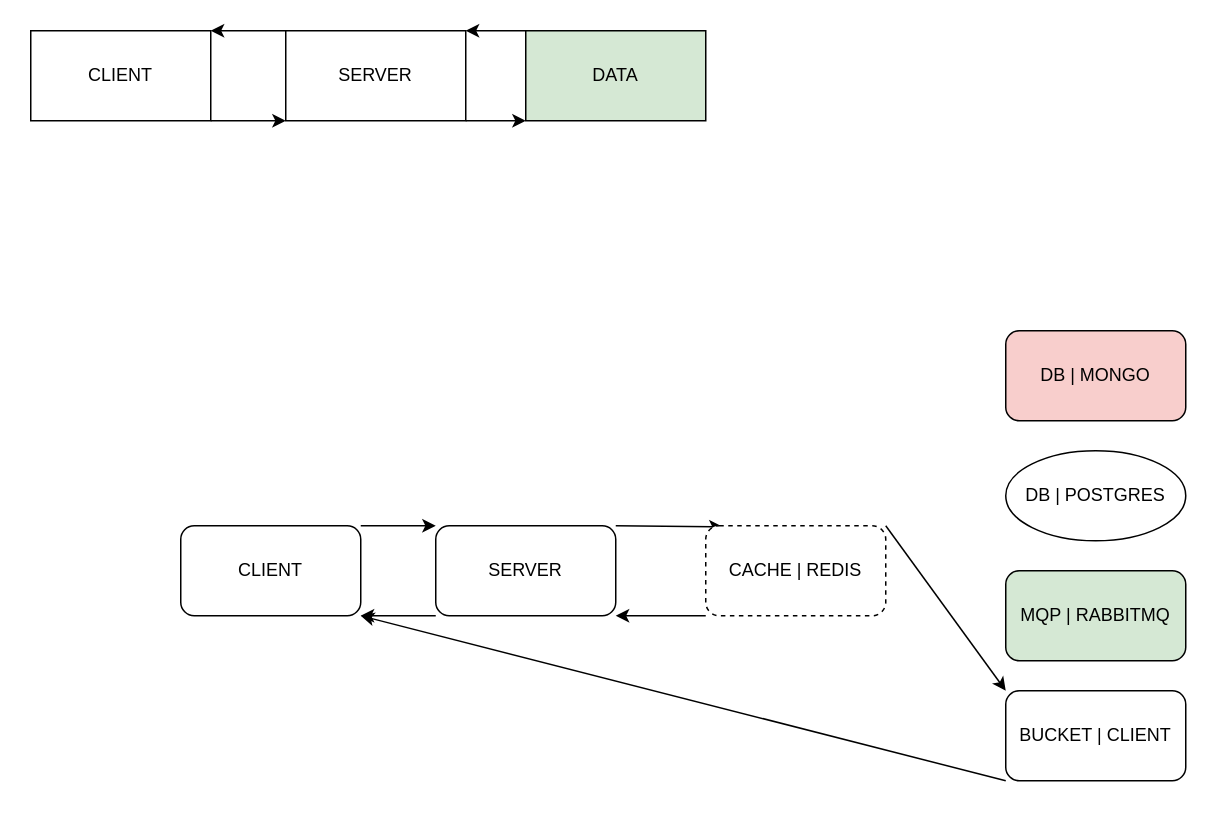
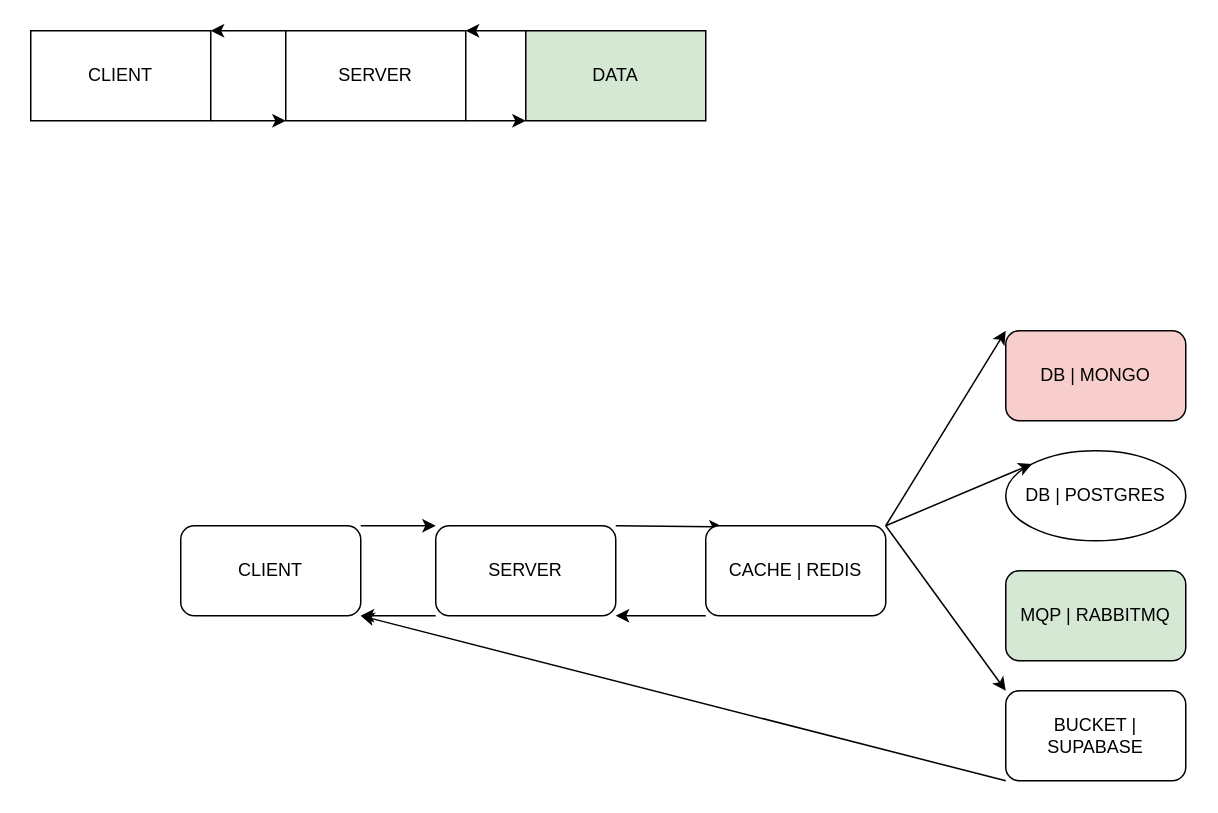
none -> (944, 431)
none -> (956, 496)
(796, 571) -> (796, 571)
(1096, 736) -> (1096, 736)
